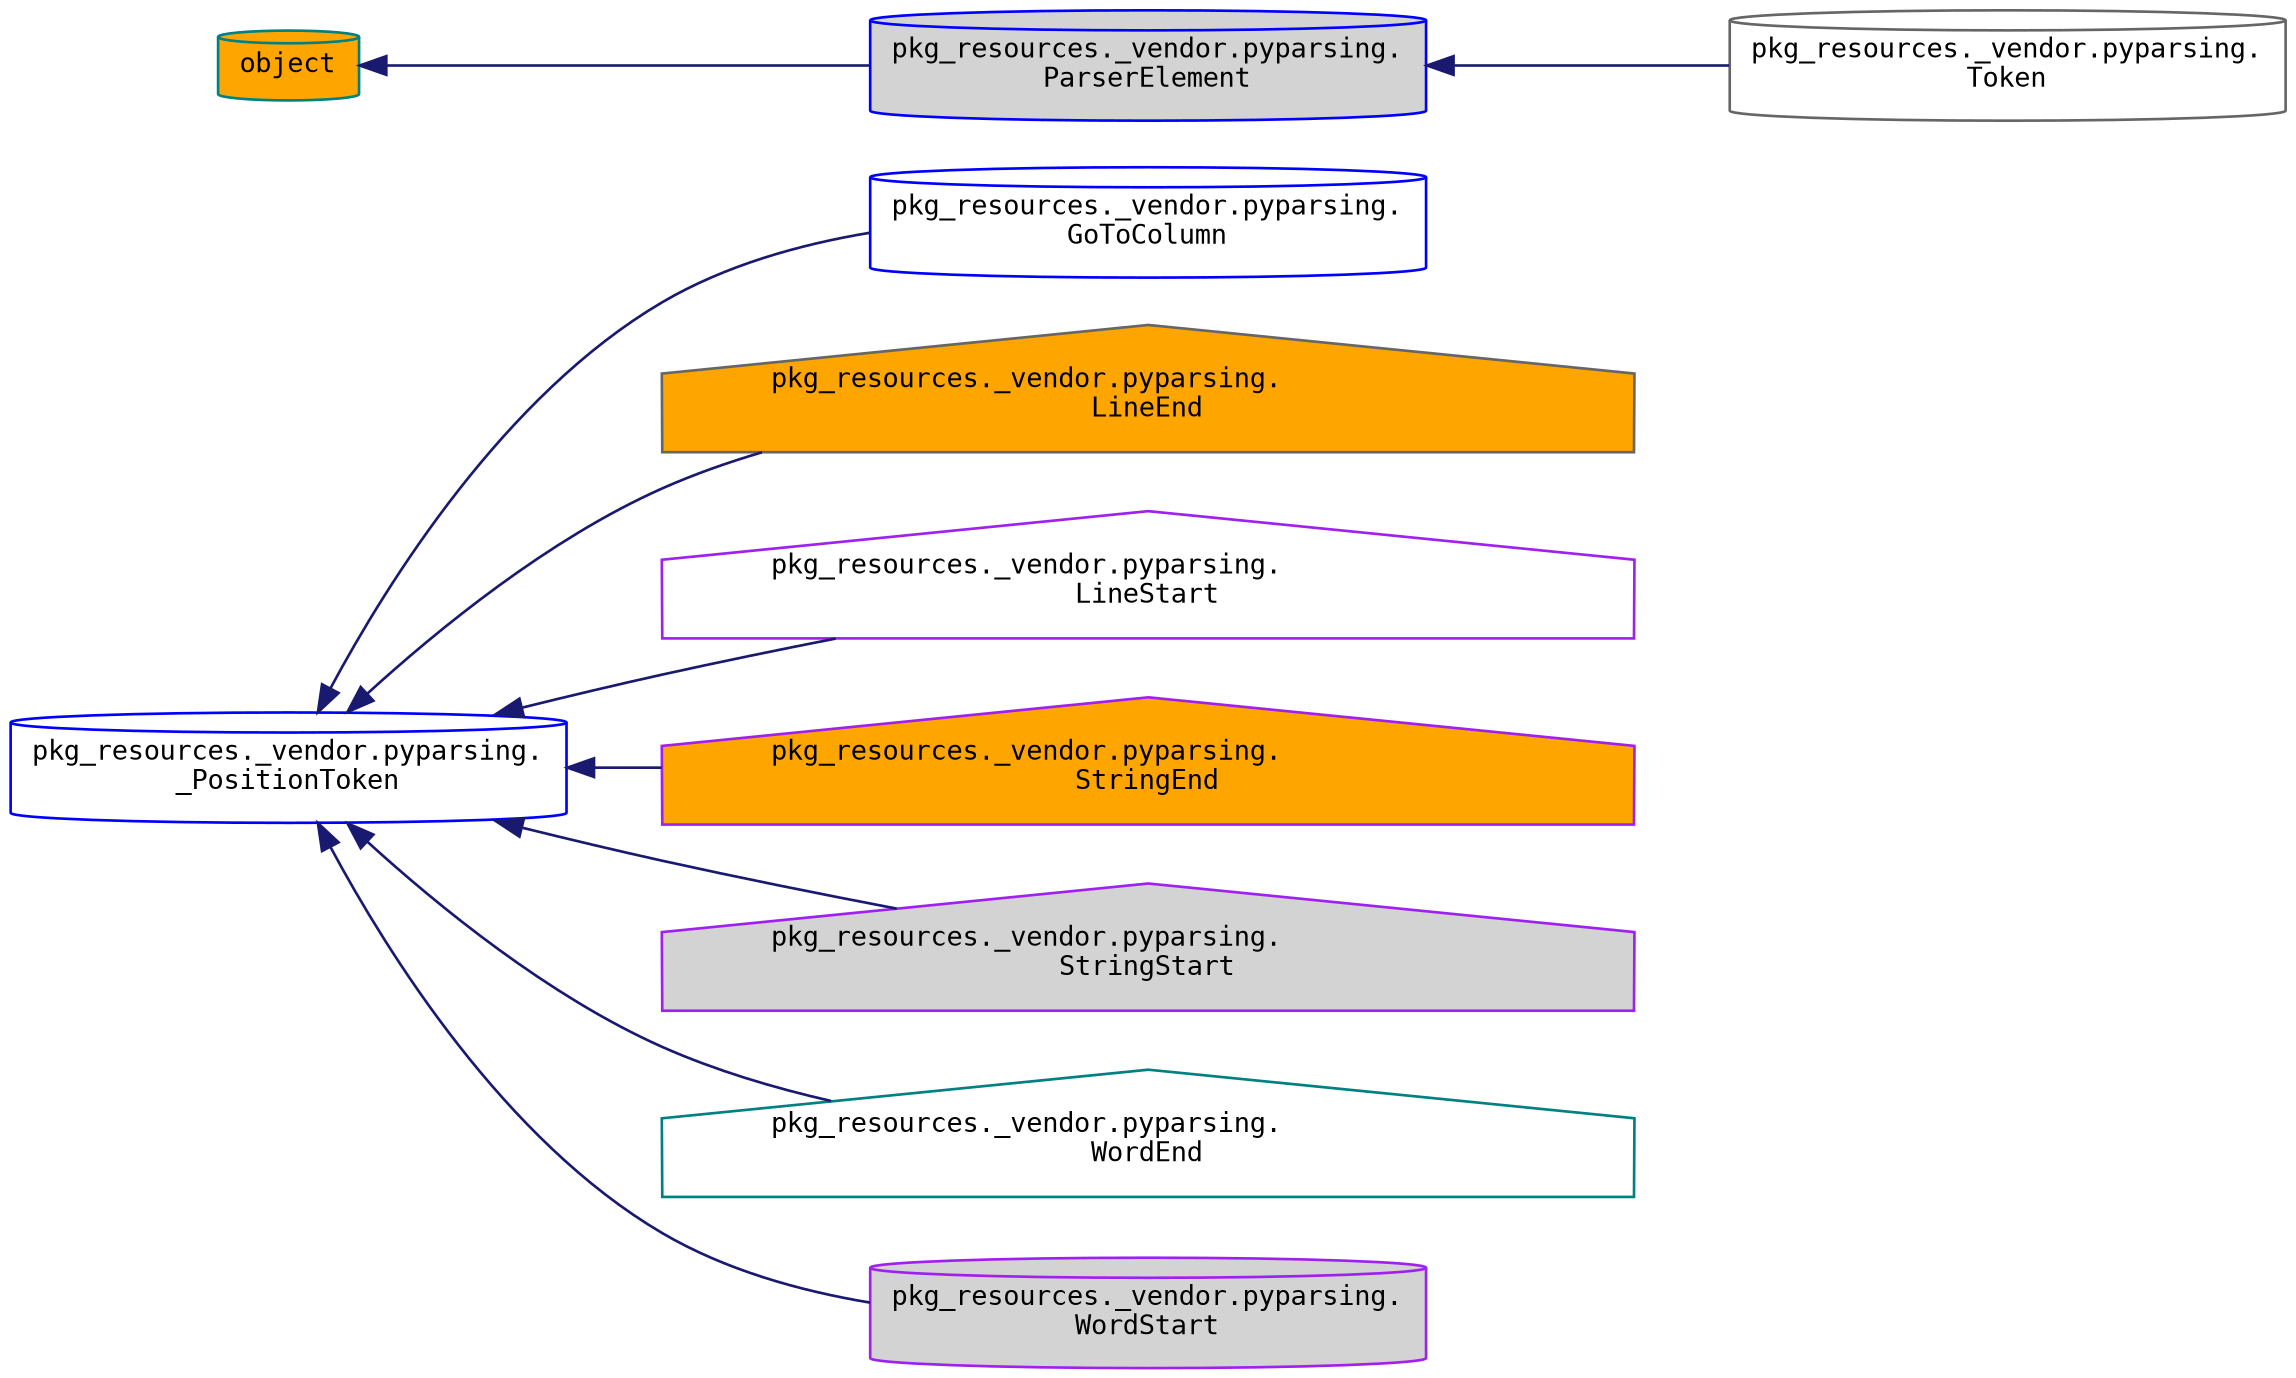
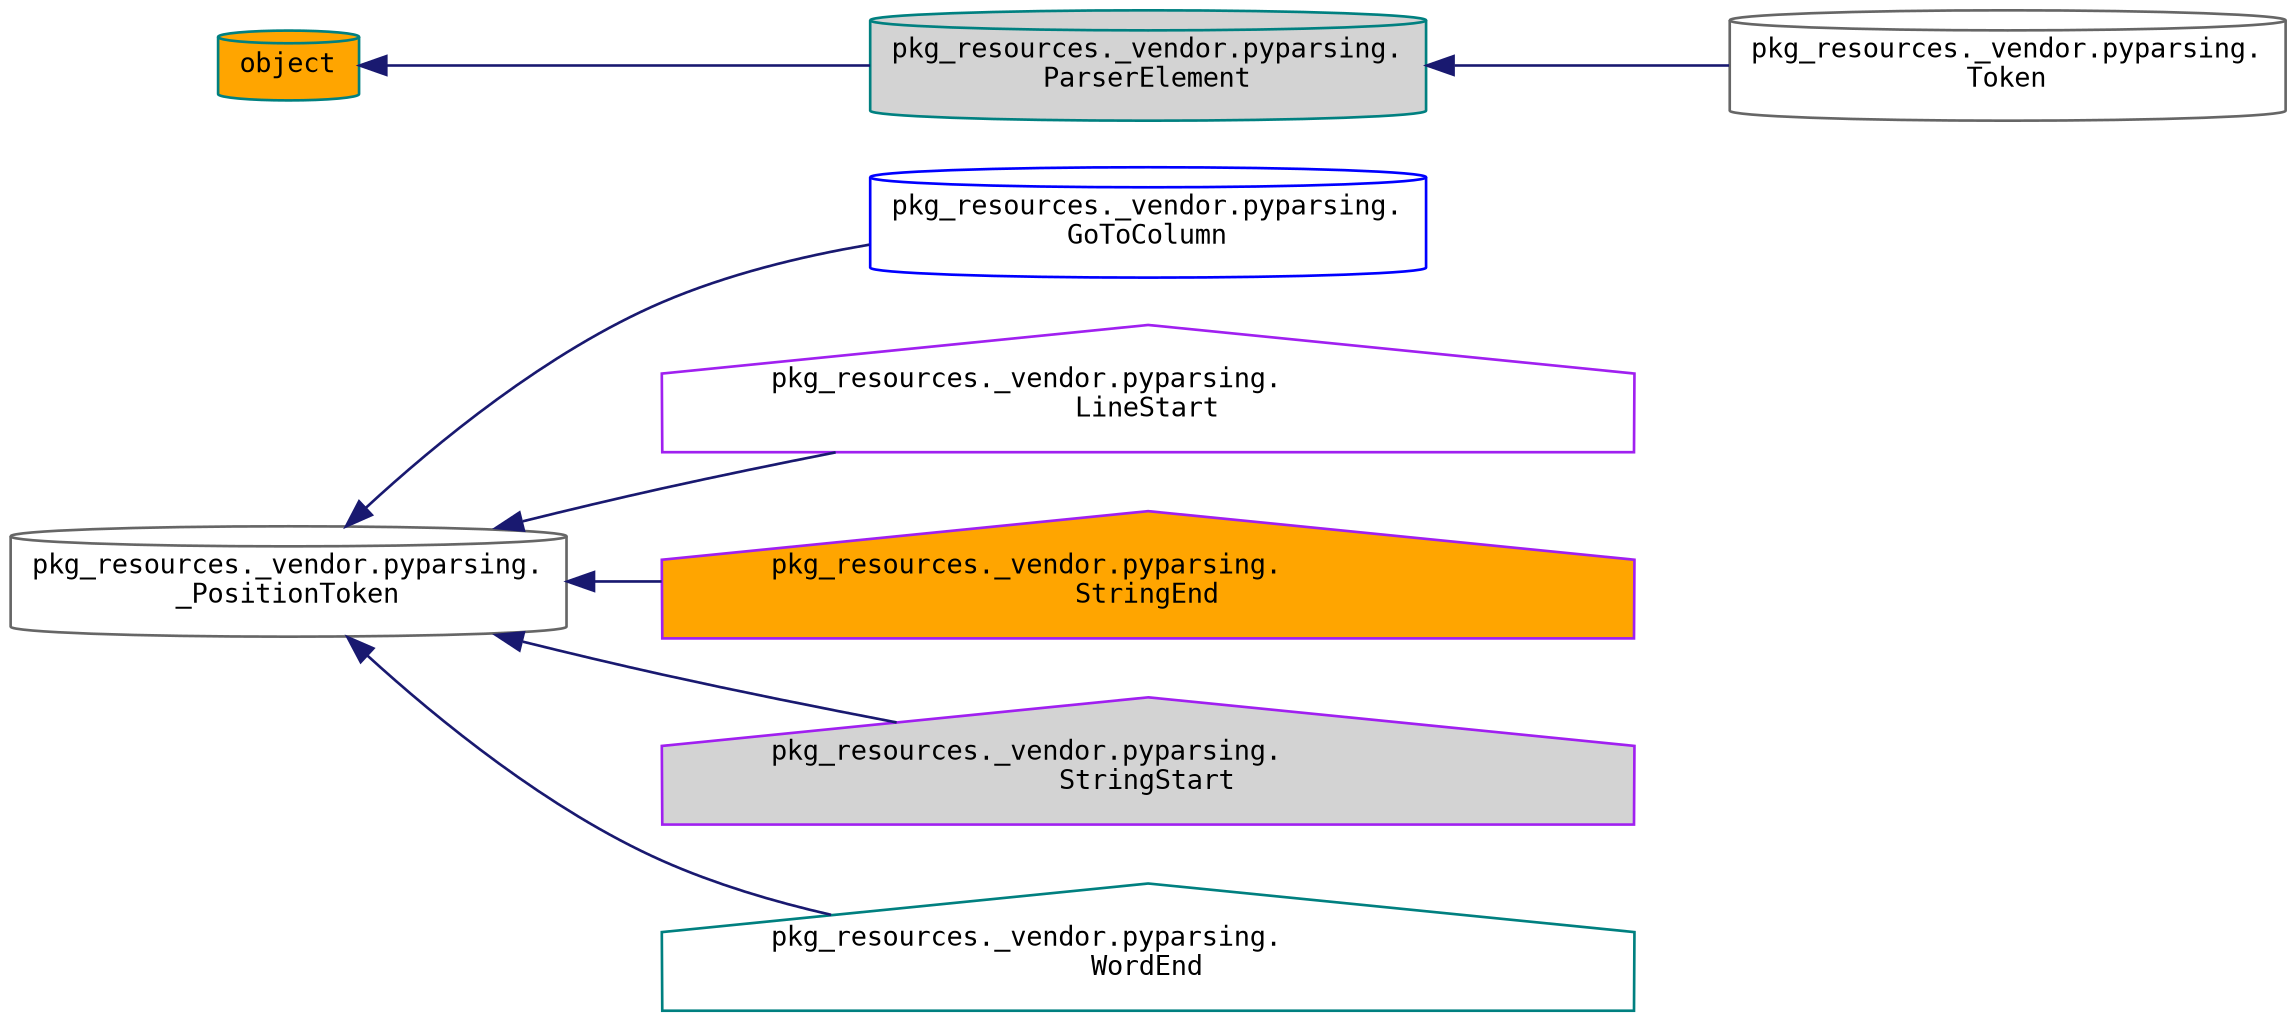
(1148, 66) -> (1148, 66)
(1148, 395) -> none
(289, 768) -> (289, 581)
(1148, 1313) -> none
